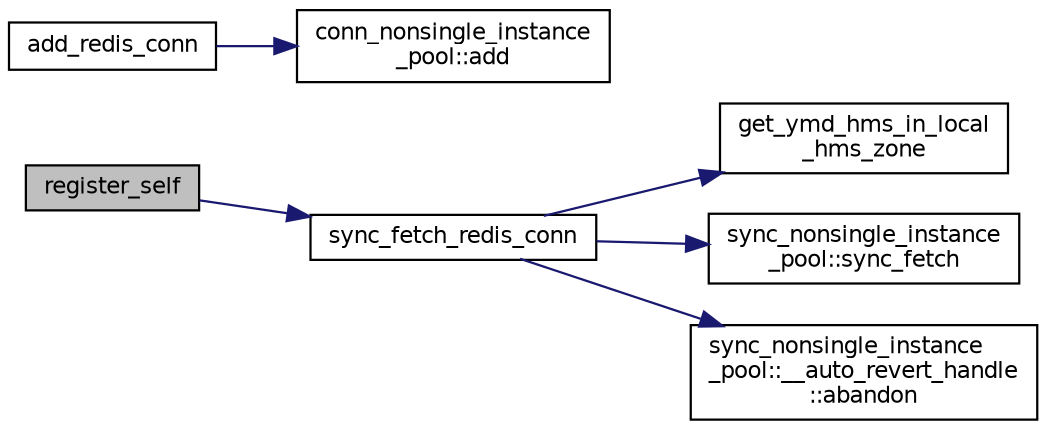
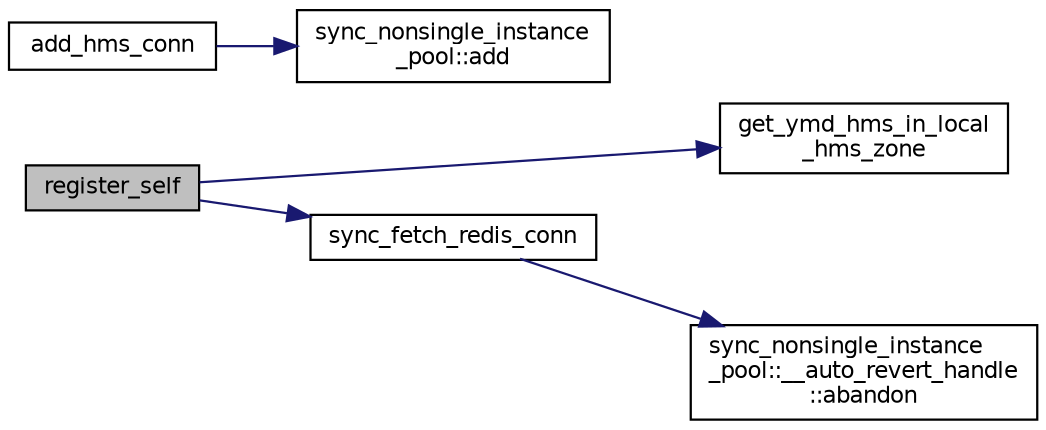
(112, 46) -> (112, 46)
(453, 46) -> (453, 46)
(622, 197) -> (448, 166)
(864, 249) -> none
